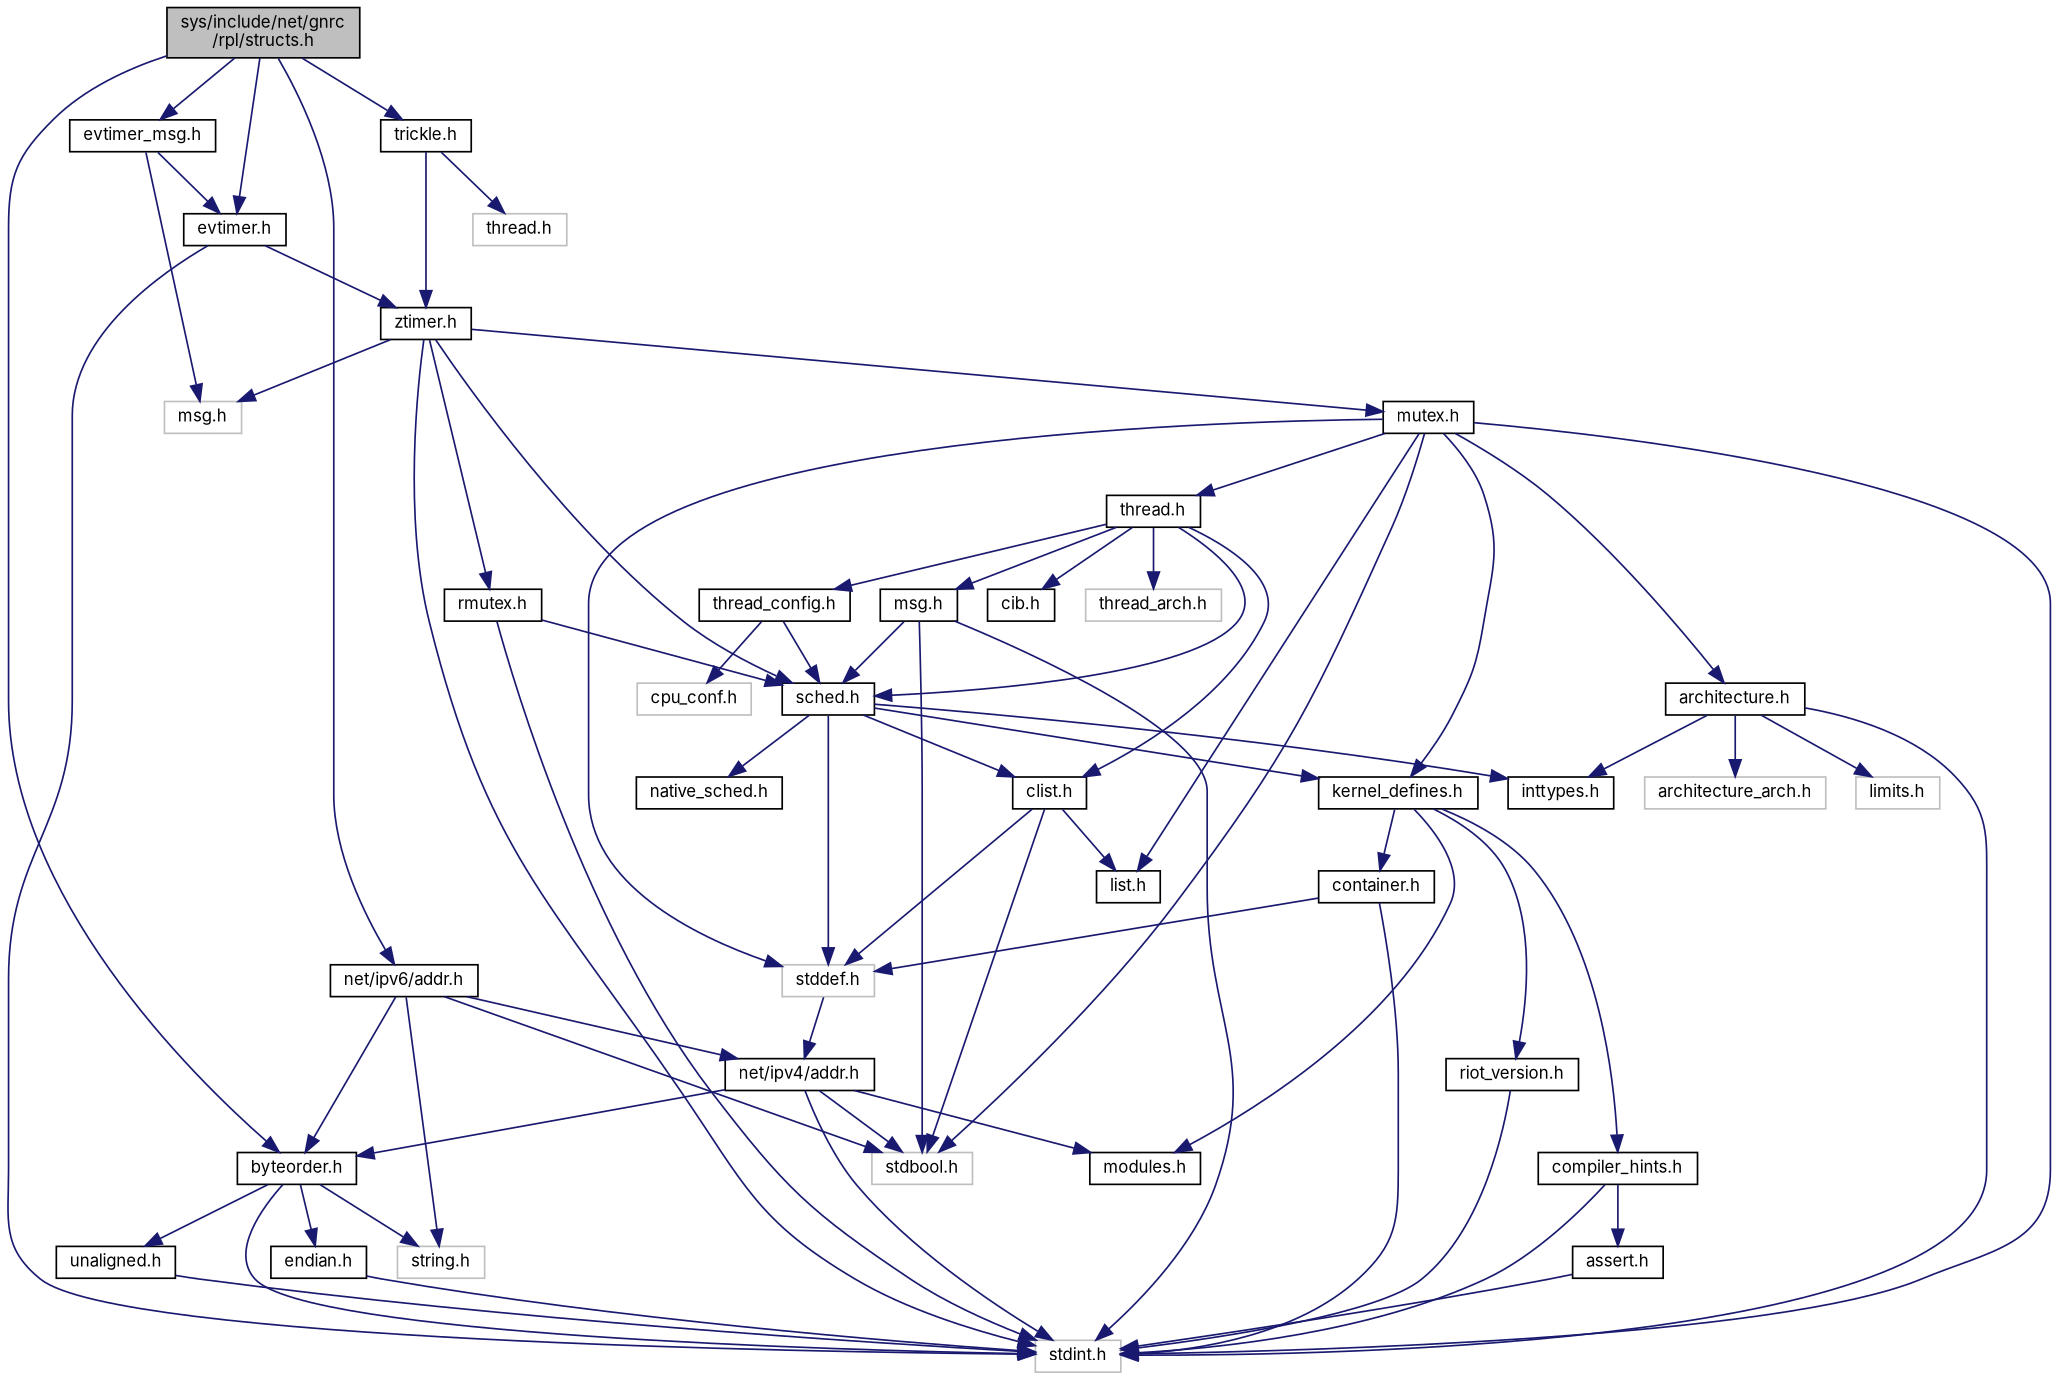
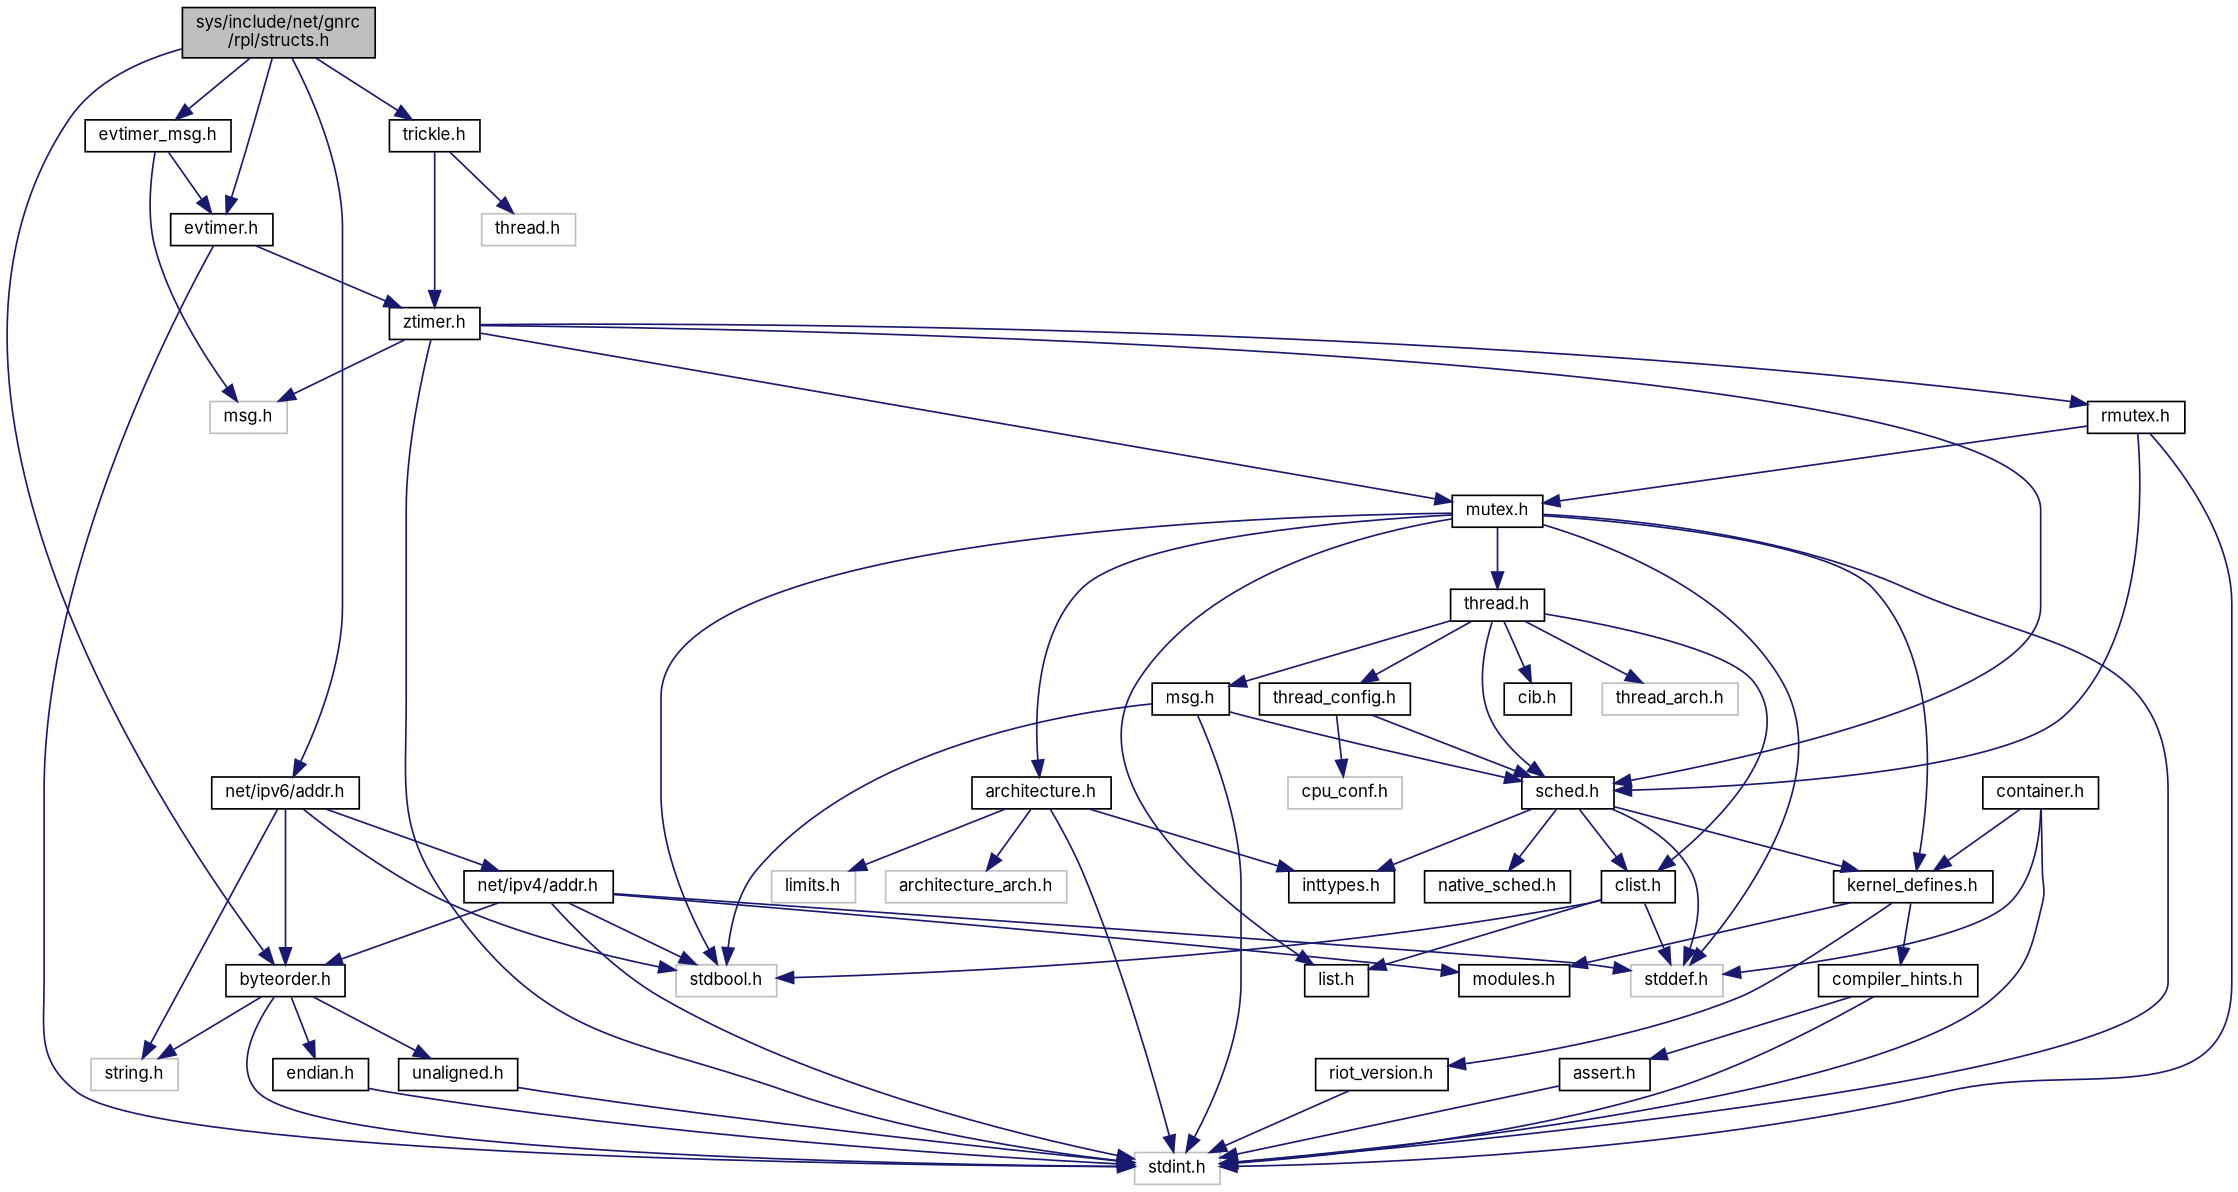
none -> (1823, 463)
(1389, 832) -> (1984, 835)
(817, 1020) -> (1189, 934)
